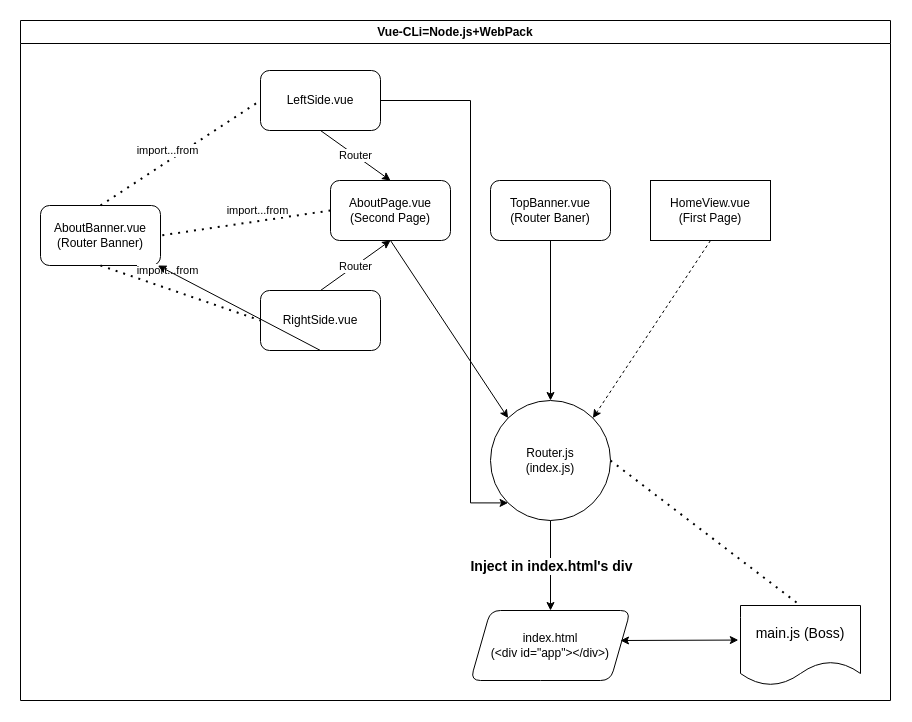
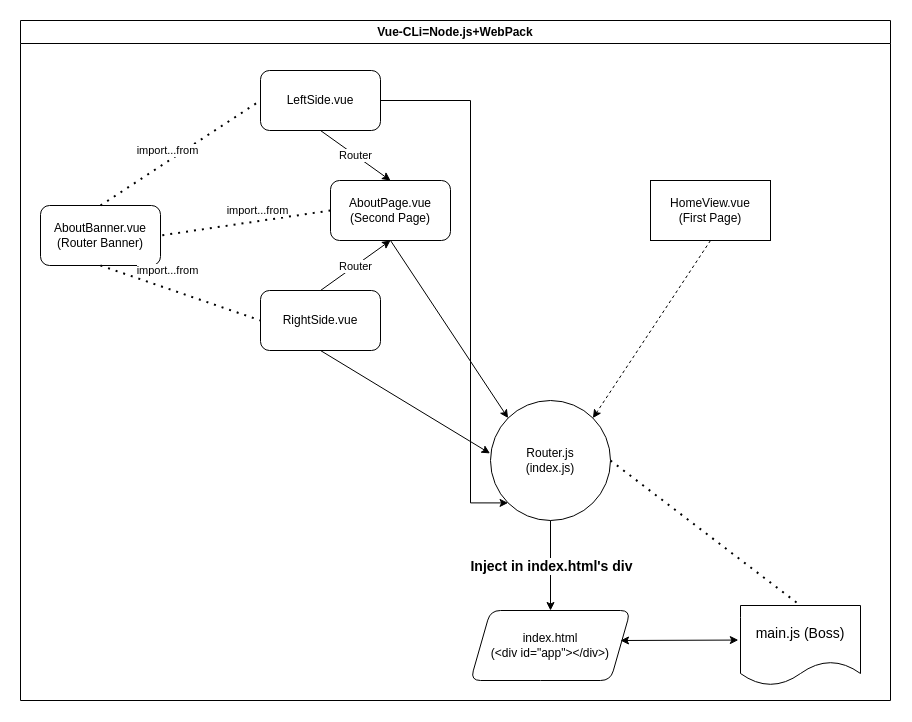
(551, 211) -> none
(242, 310) -> (402, 400)
(551, 317) -> none
